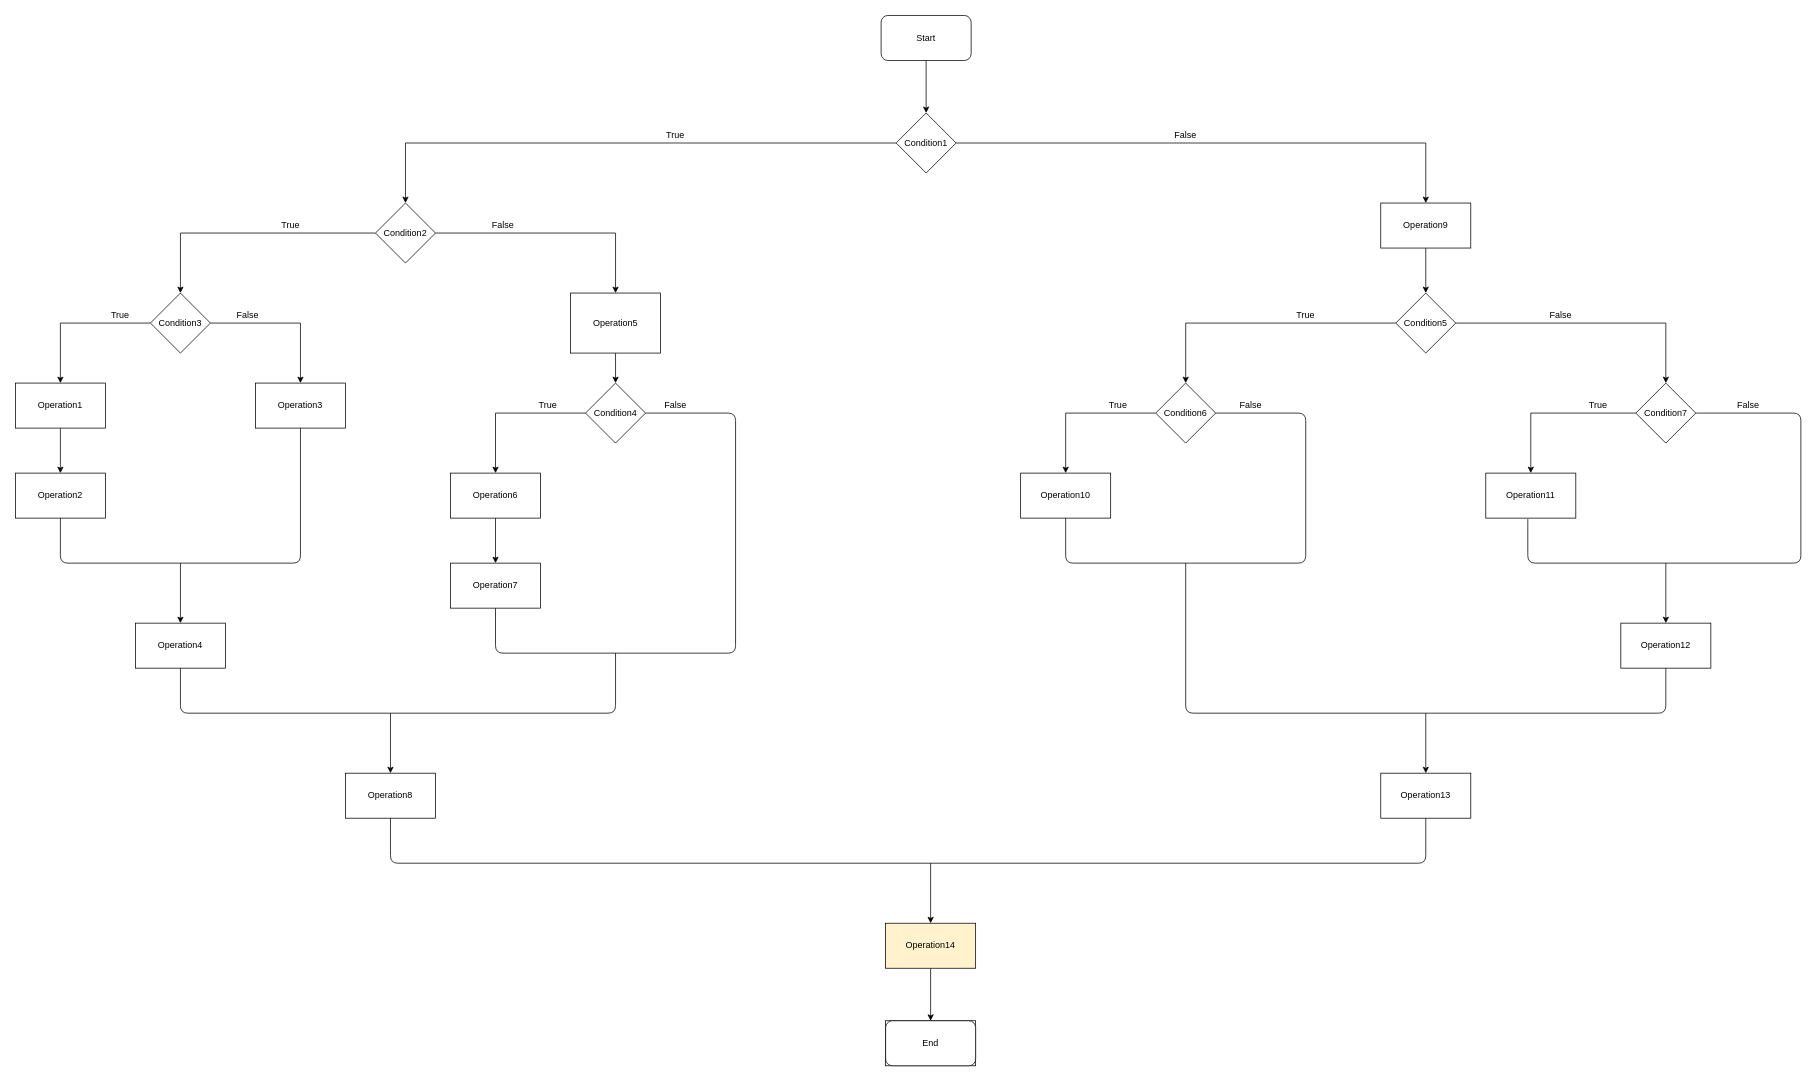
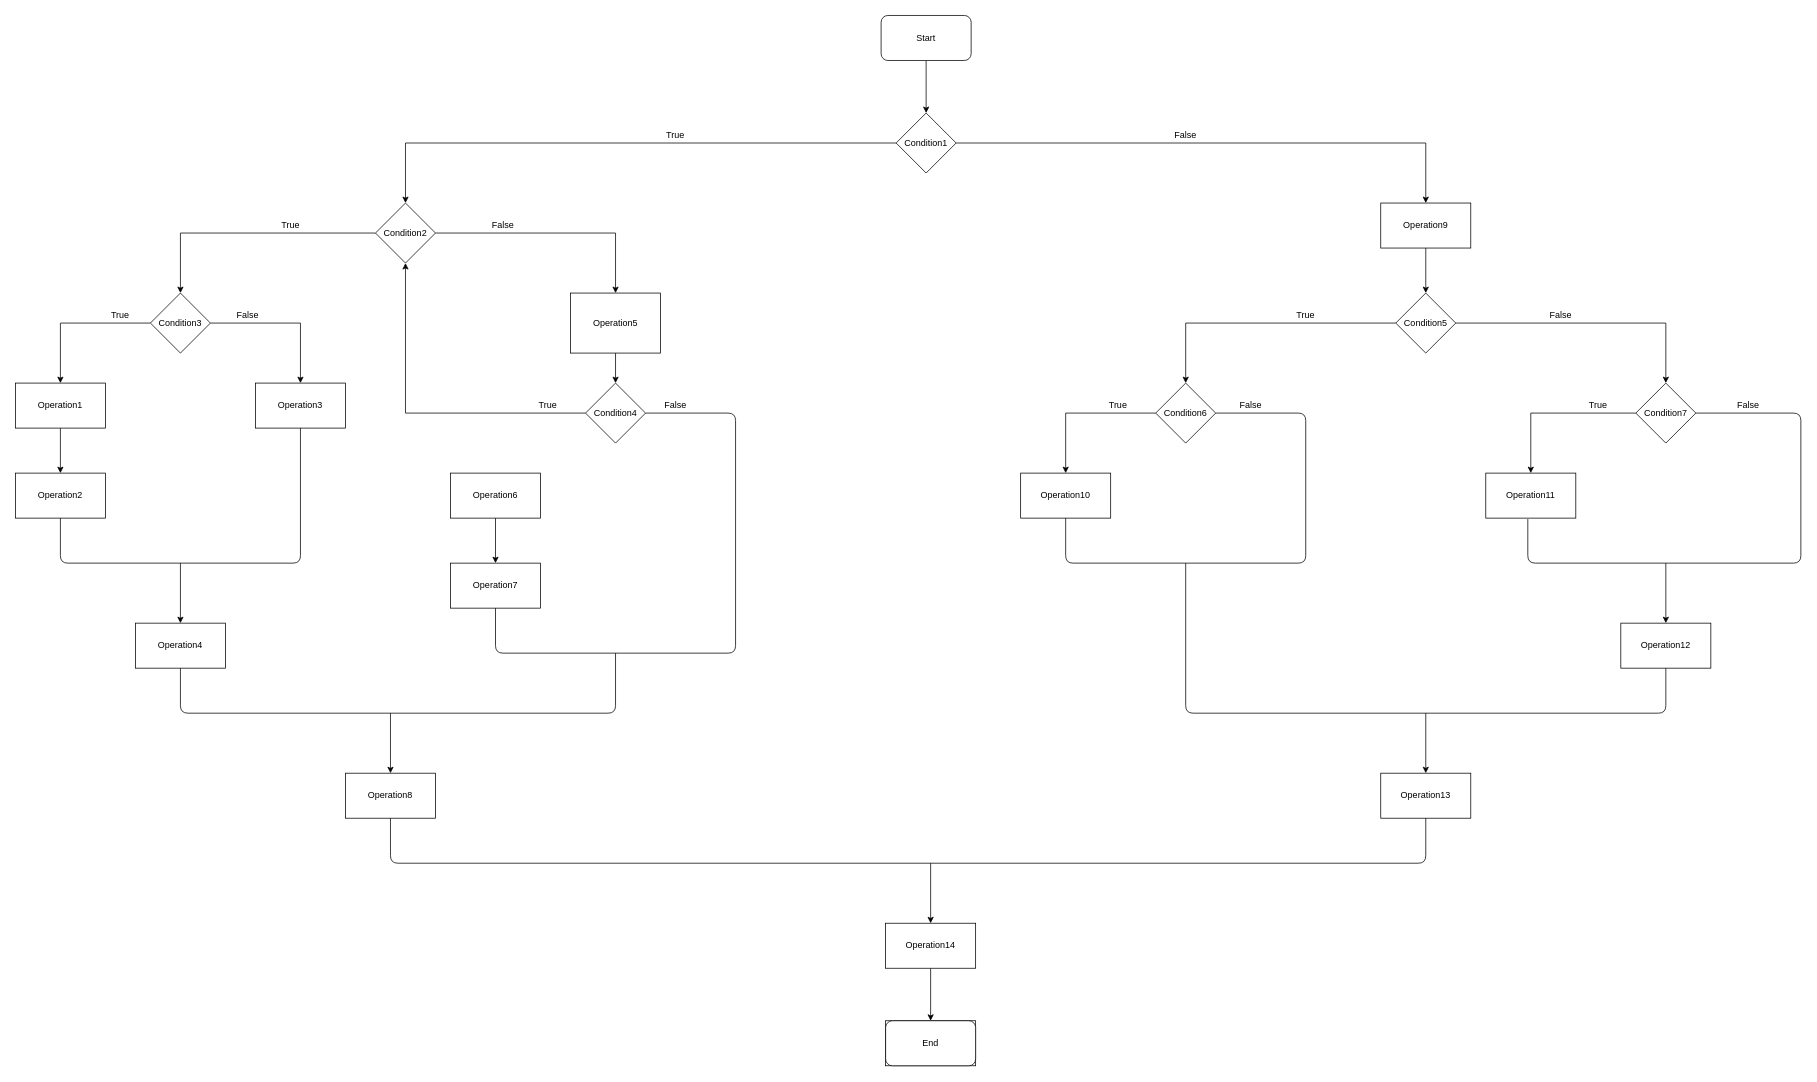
(495, 439) -> (405, 342)
(930, 945) -> (930, 945)
